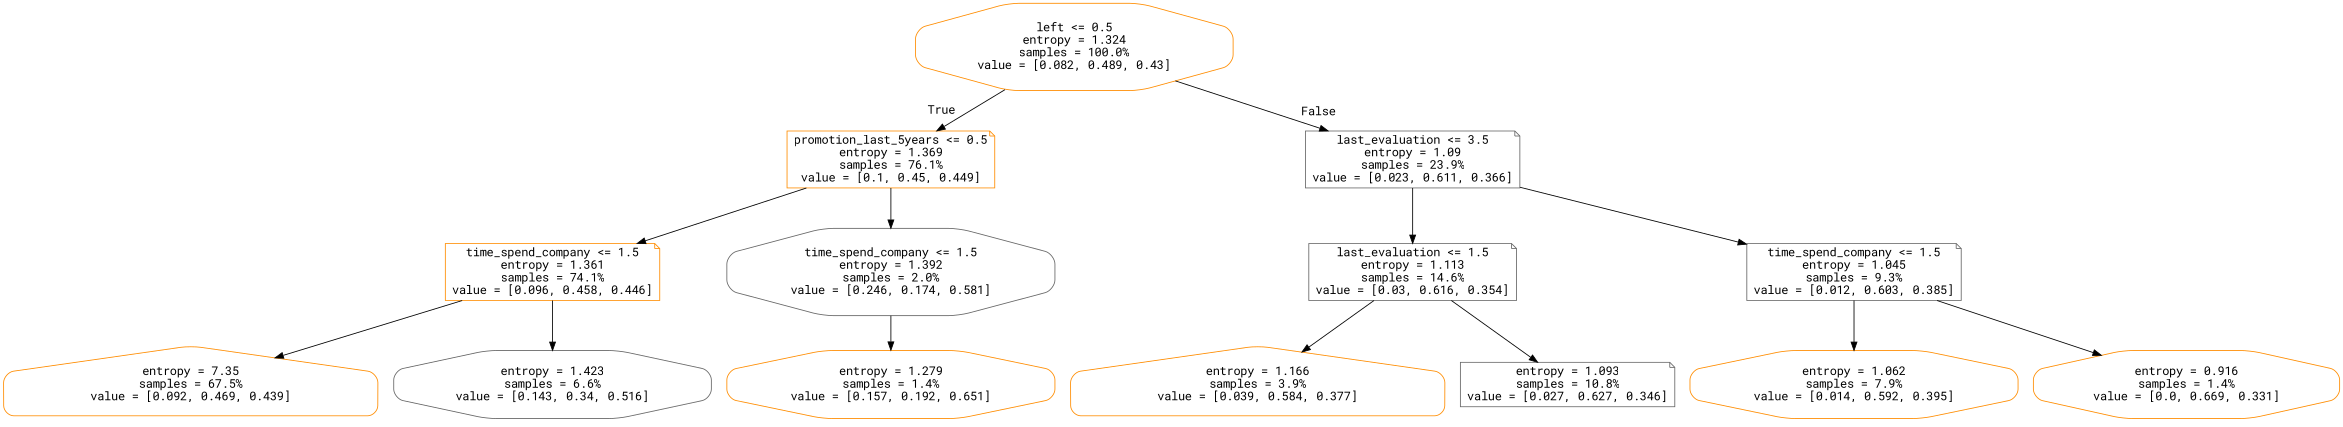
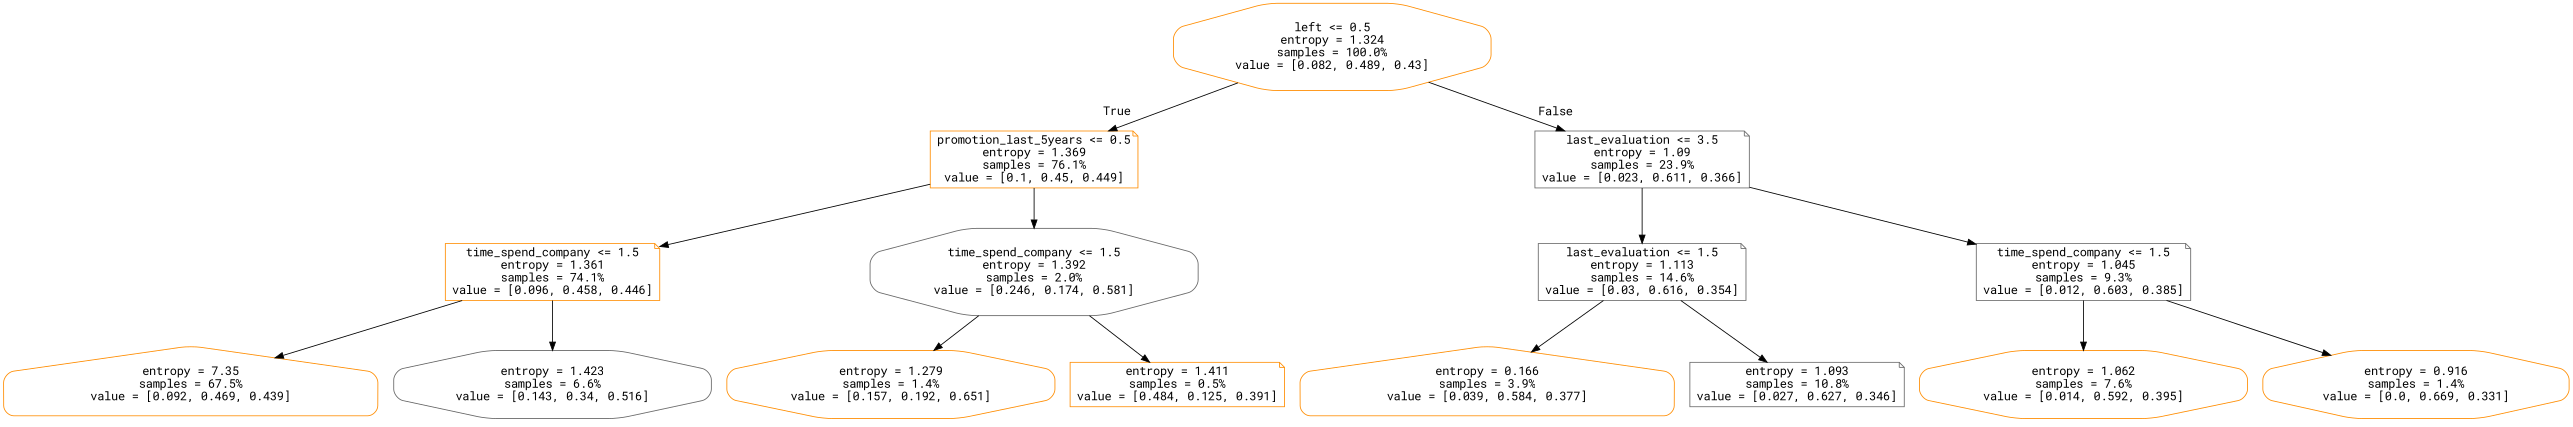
none -> (1177, 385)
(1258, 385) -> (1487, 385)
(1854, 385) -> (2084, 385)
